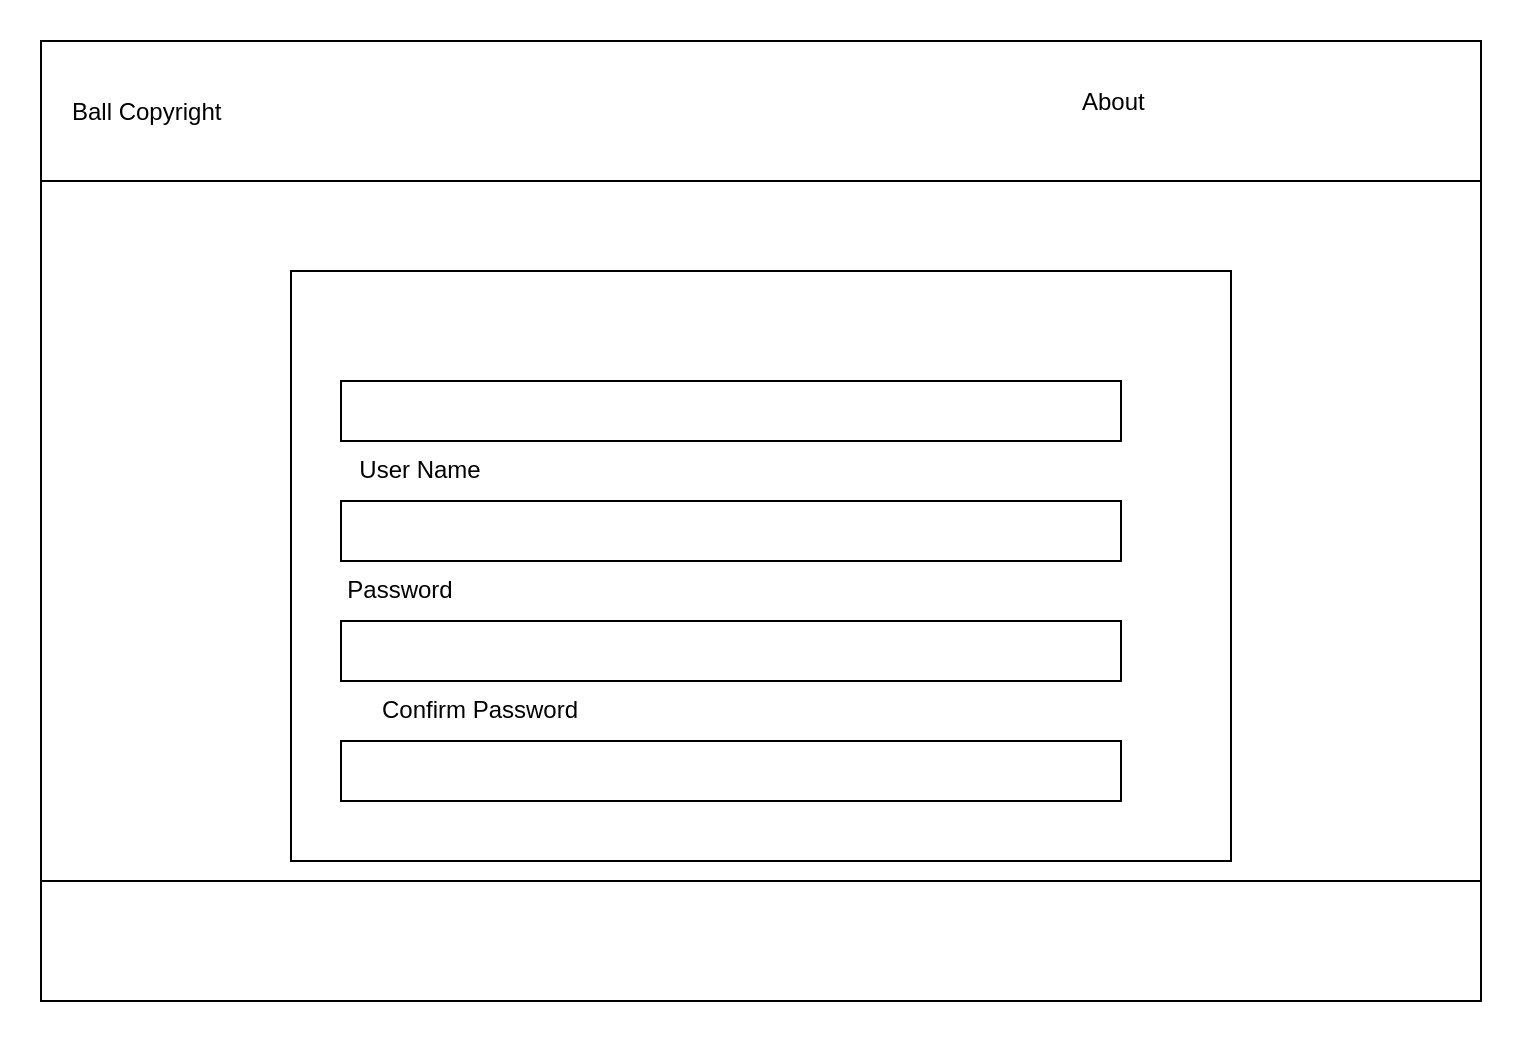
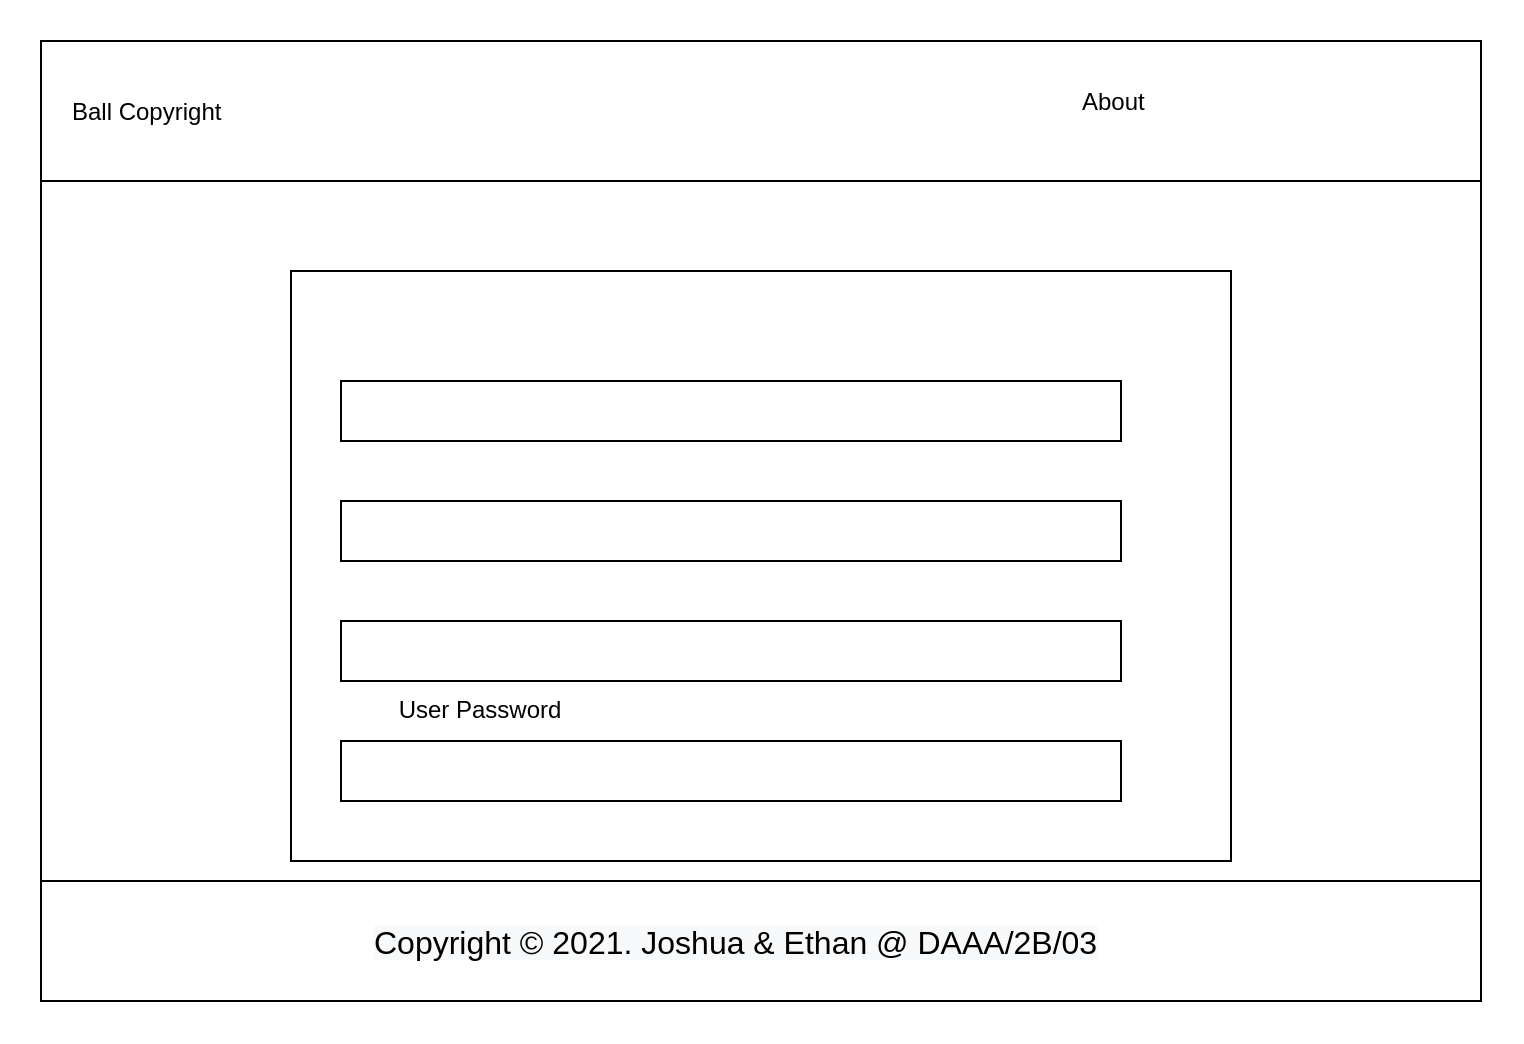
(421, 471) -> none
(401, 591) -> none
(481, 711) -> (481, 711)
none -> (761, 941)
